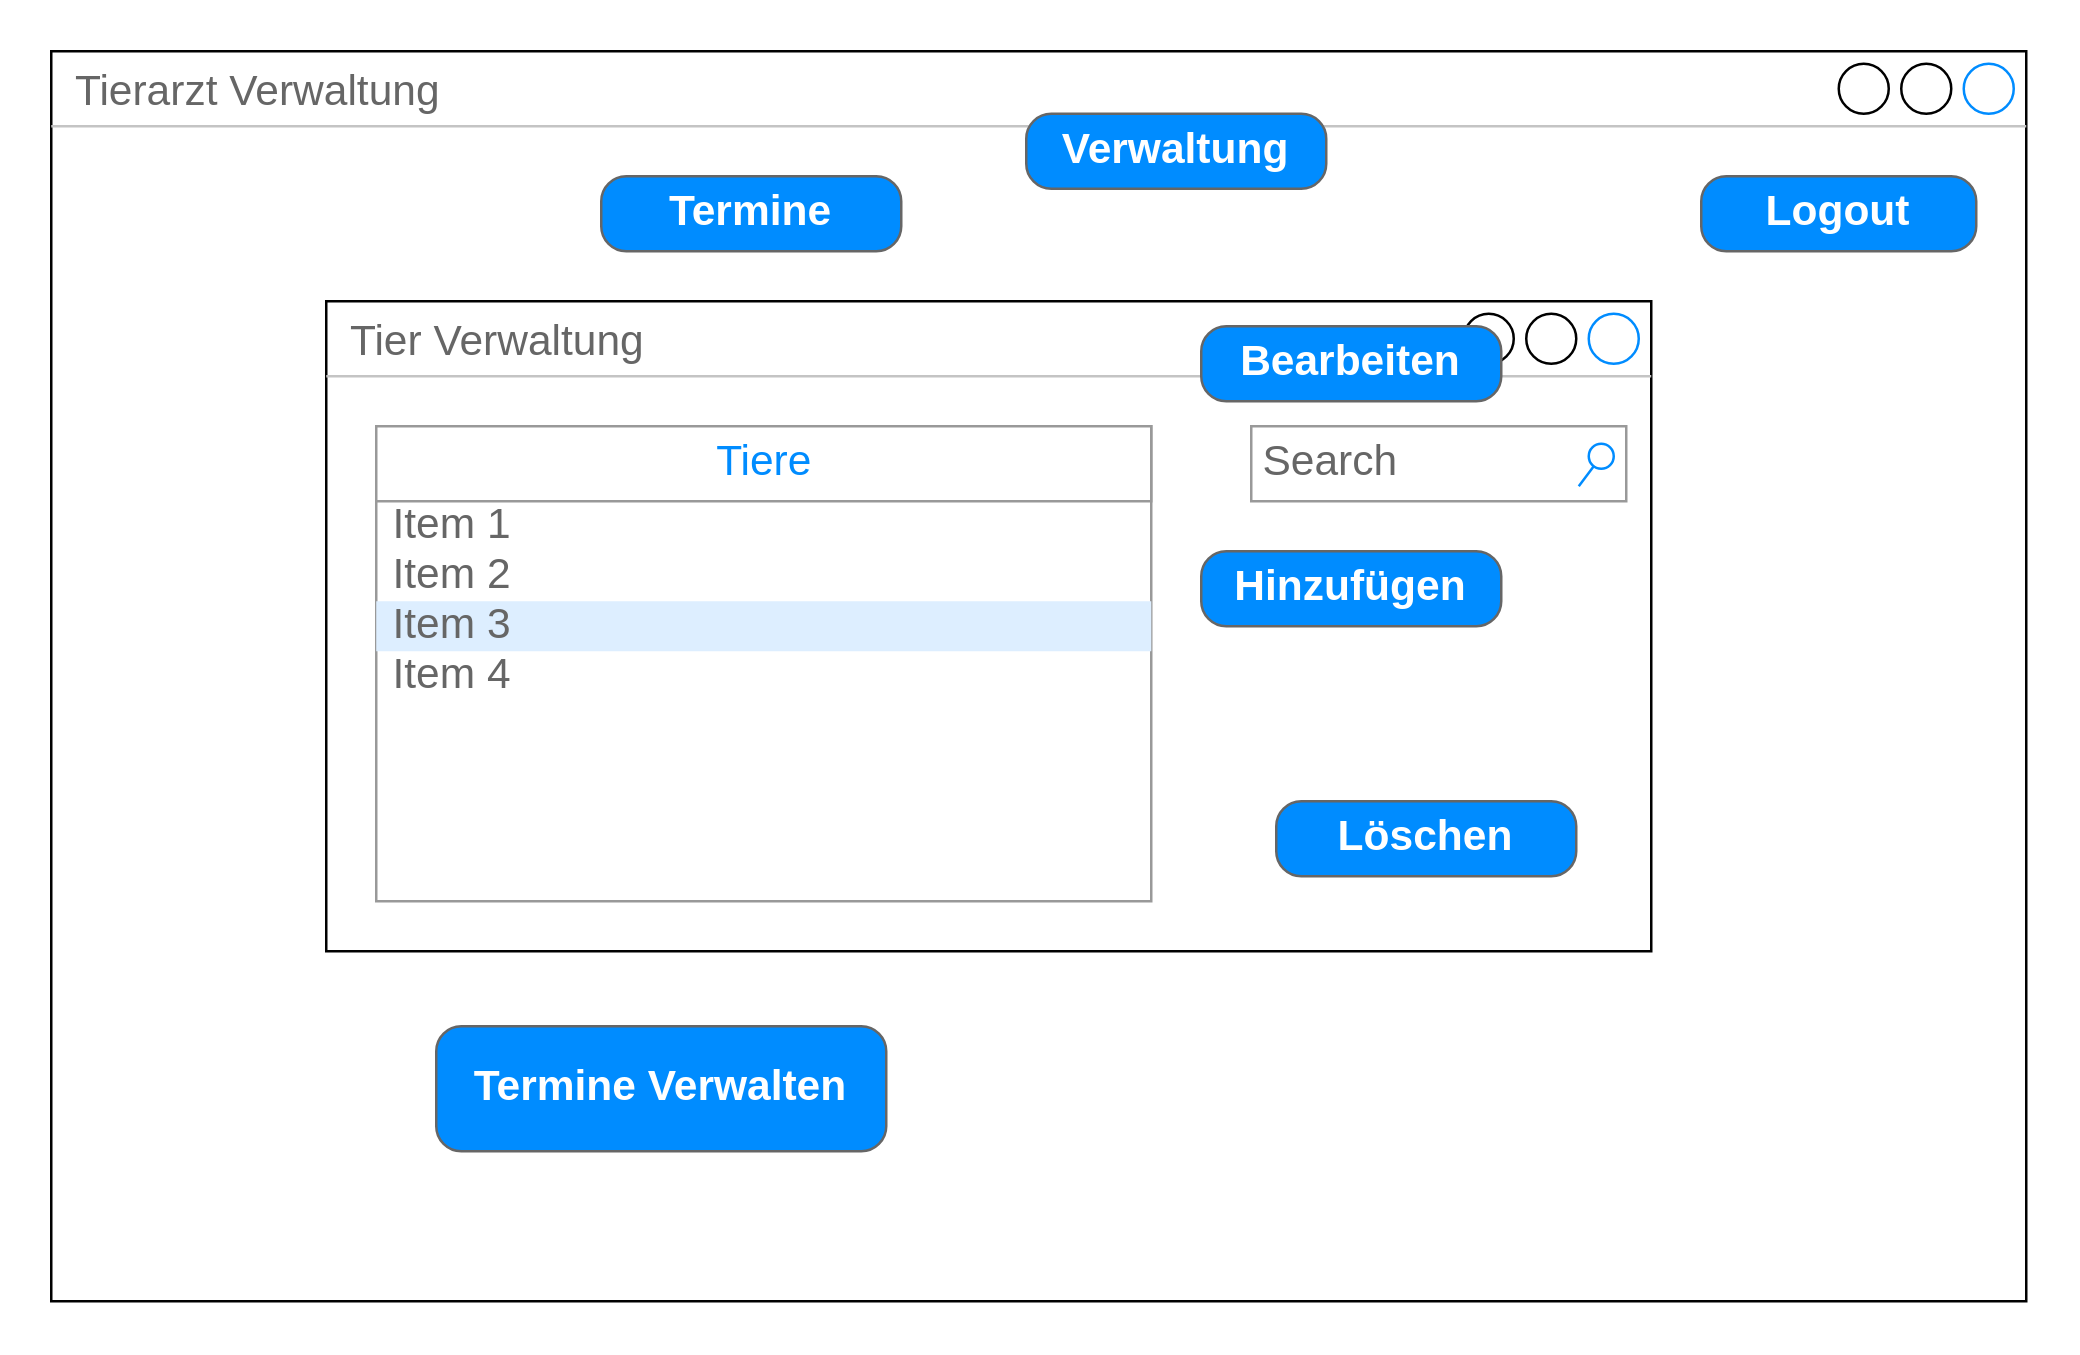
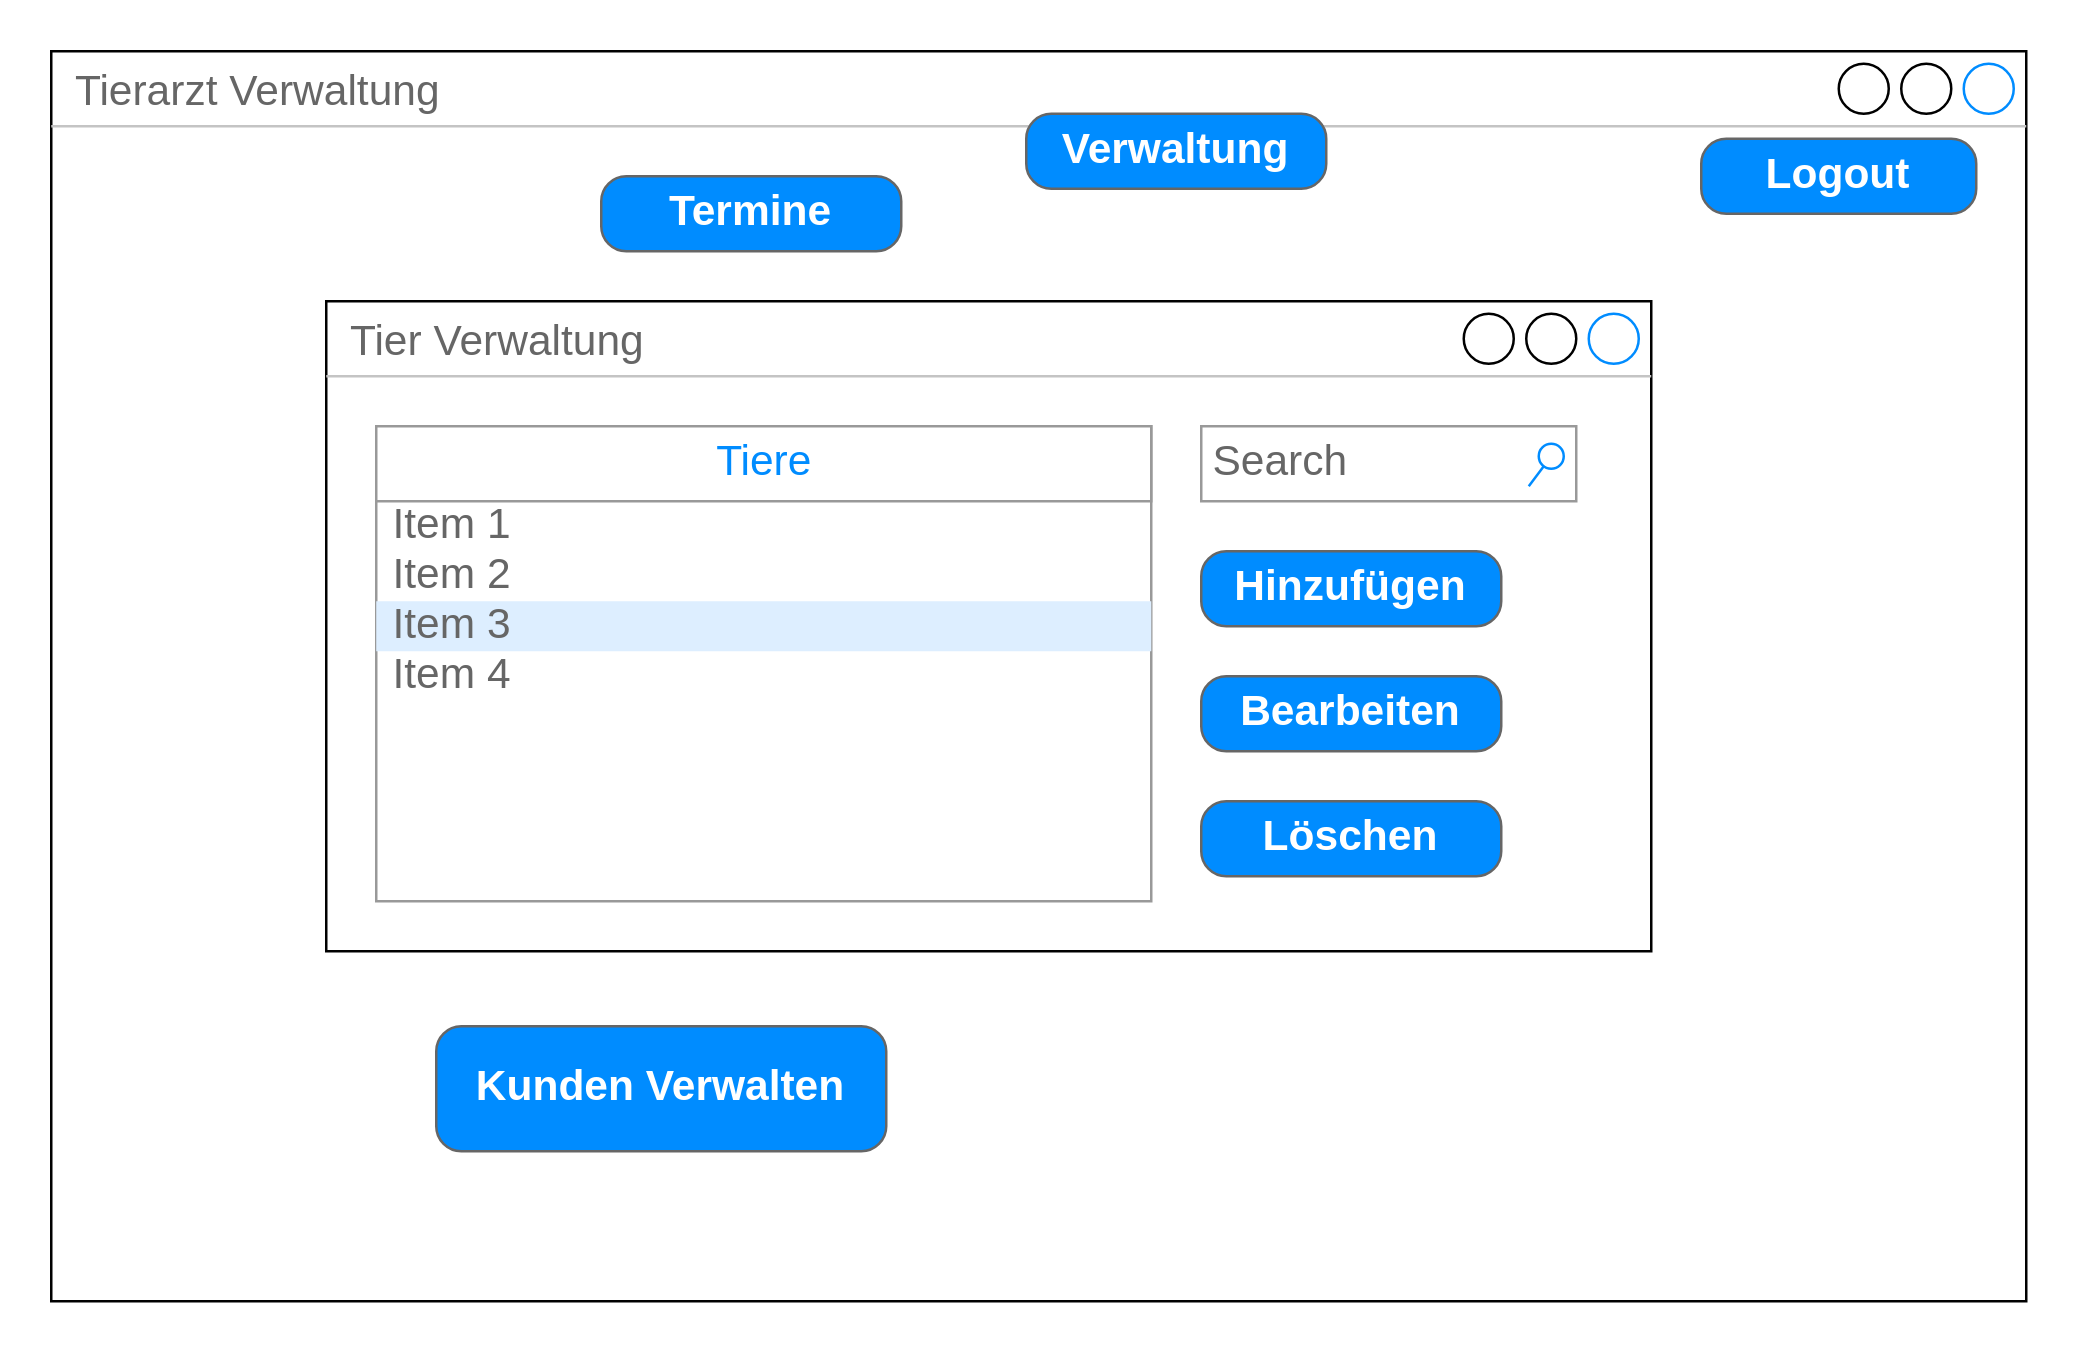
(1839, 214) -> (1839, 176)
(1351, 364) -> (1351, 714)
(1439, 464) -> (1389, 464)
(1426, 839) -> (1351, 839)
(661, 1089) -> (661, 1089)
